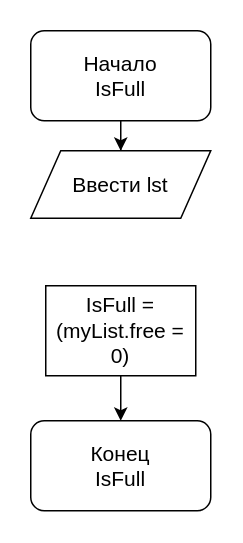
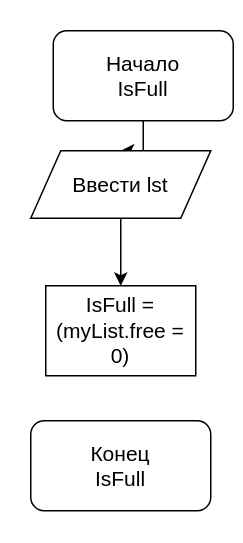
(121, 76) -> (143, 76)
none -> (121, 247)
(121, 404) -> none
